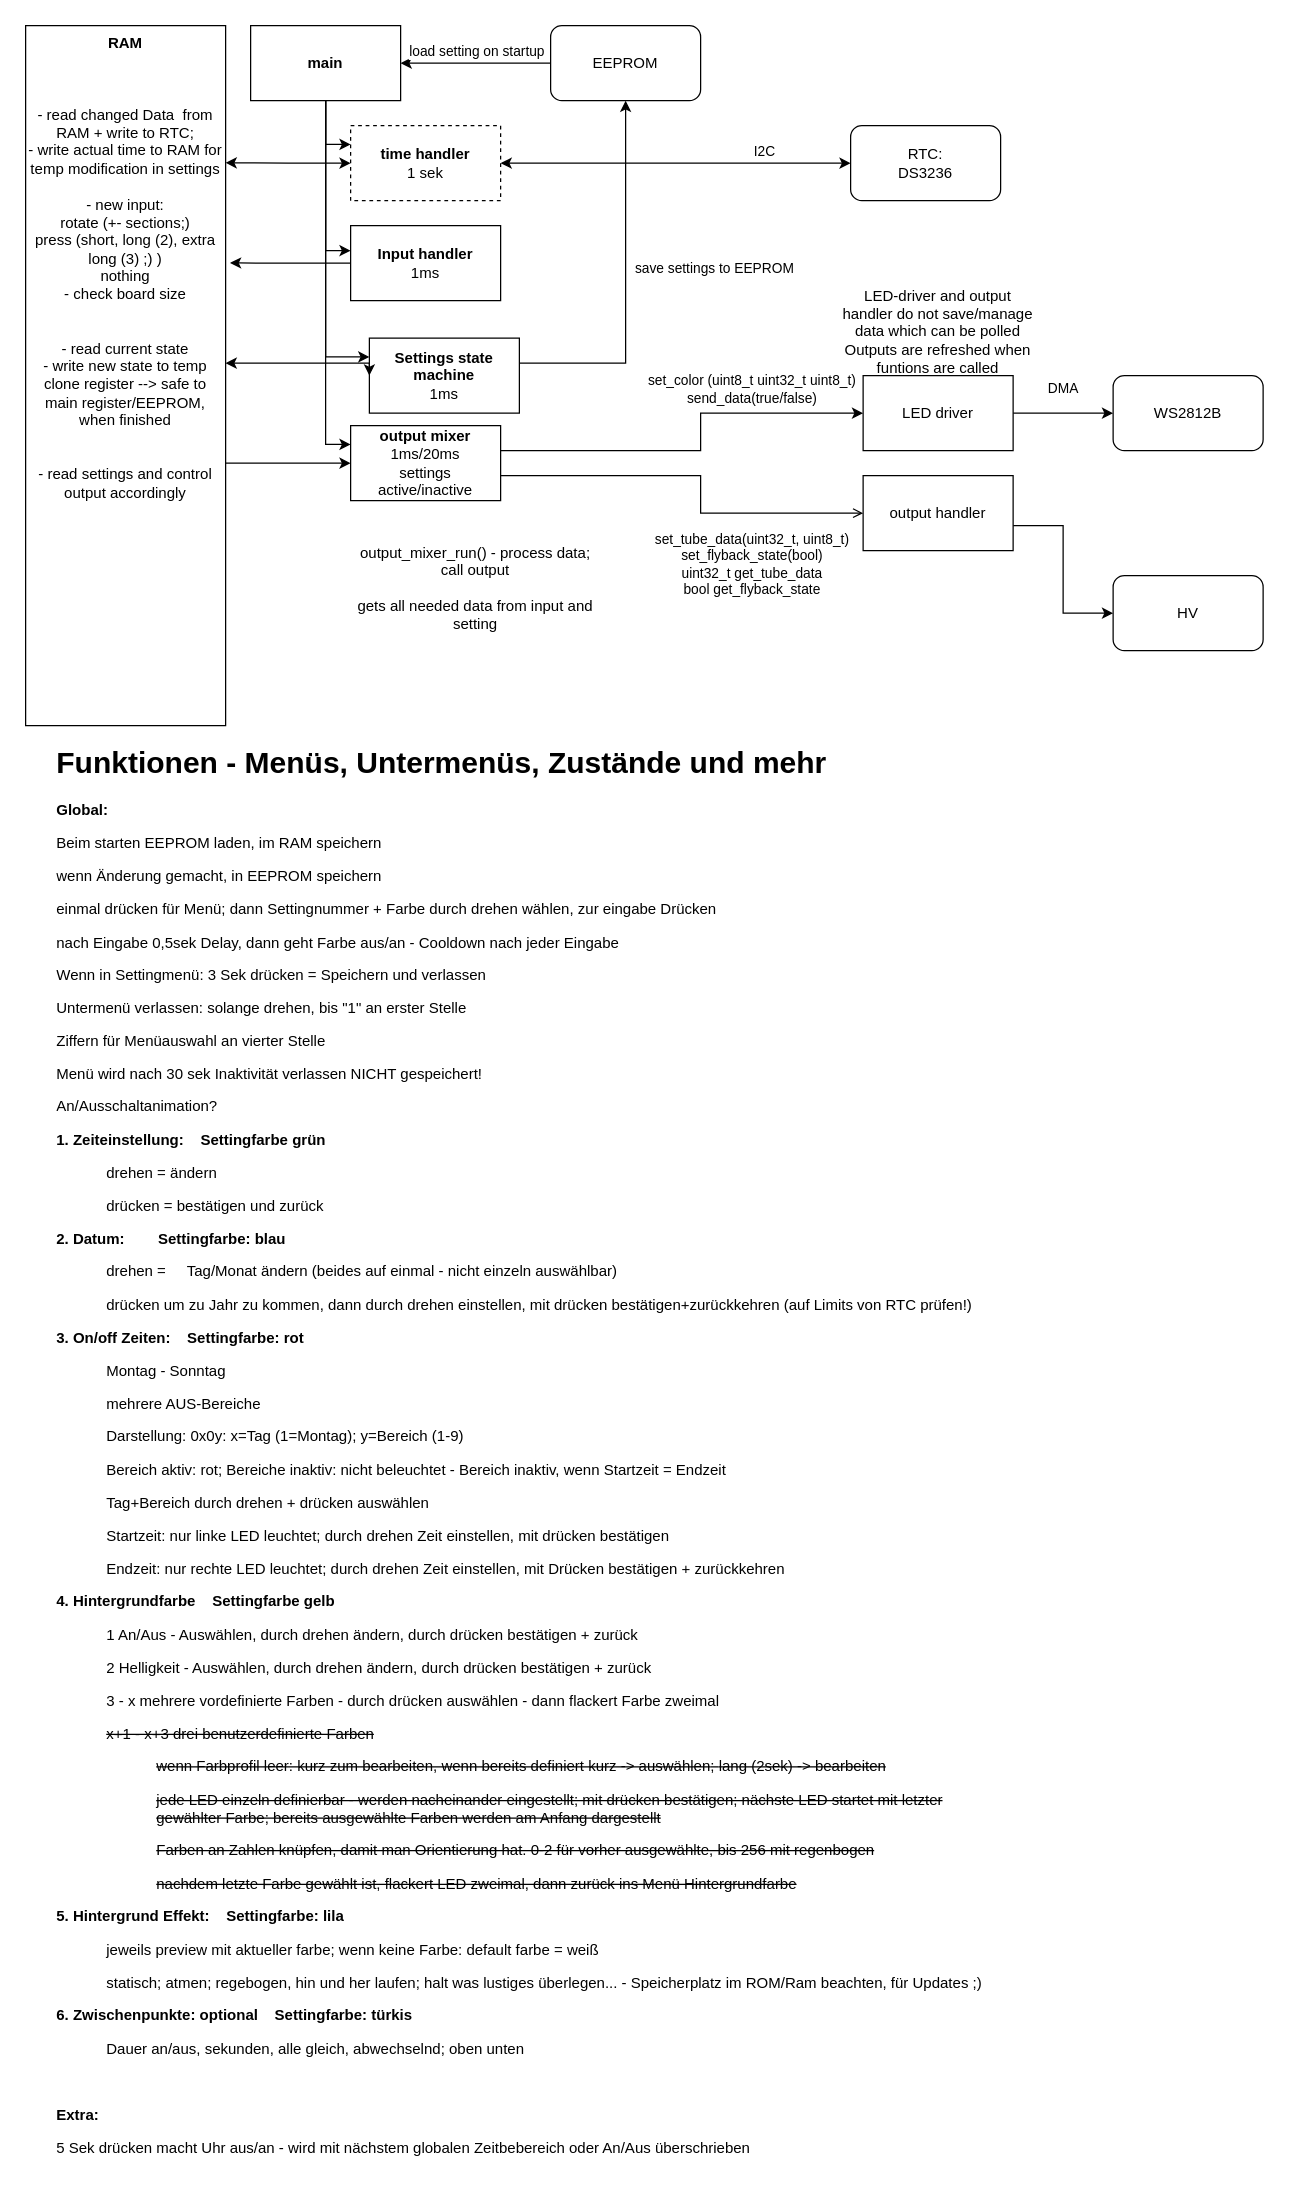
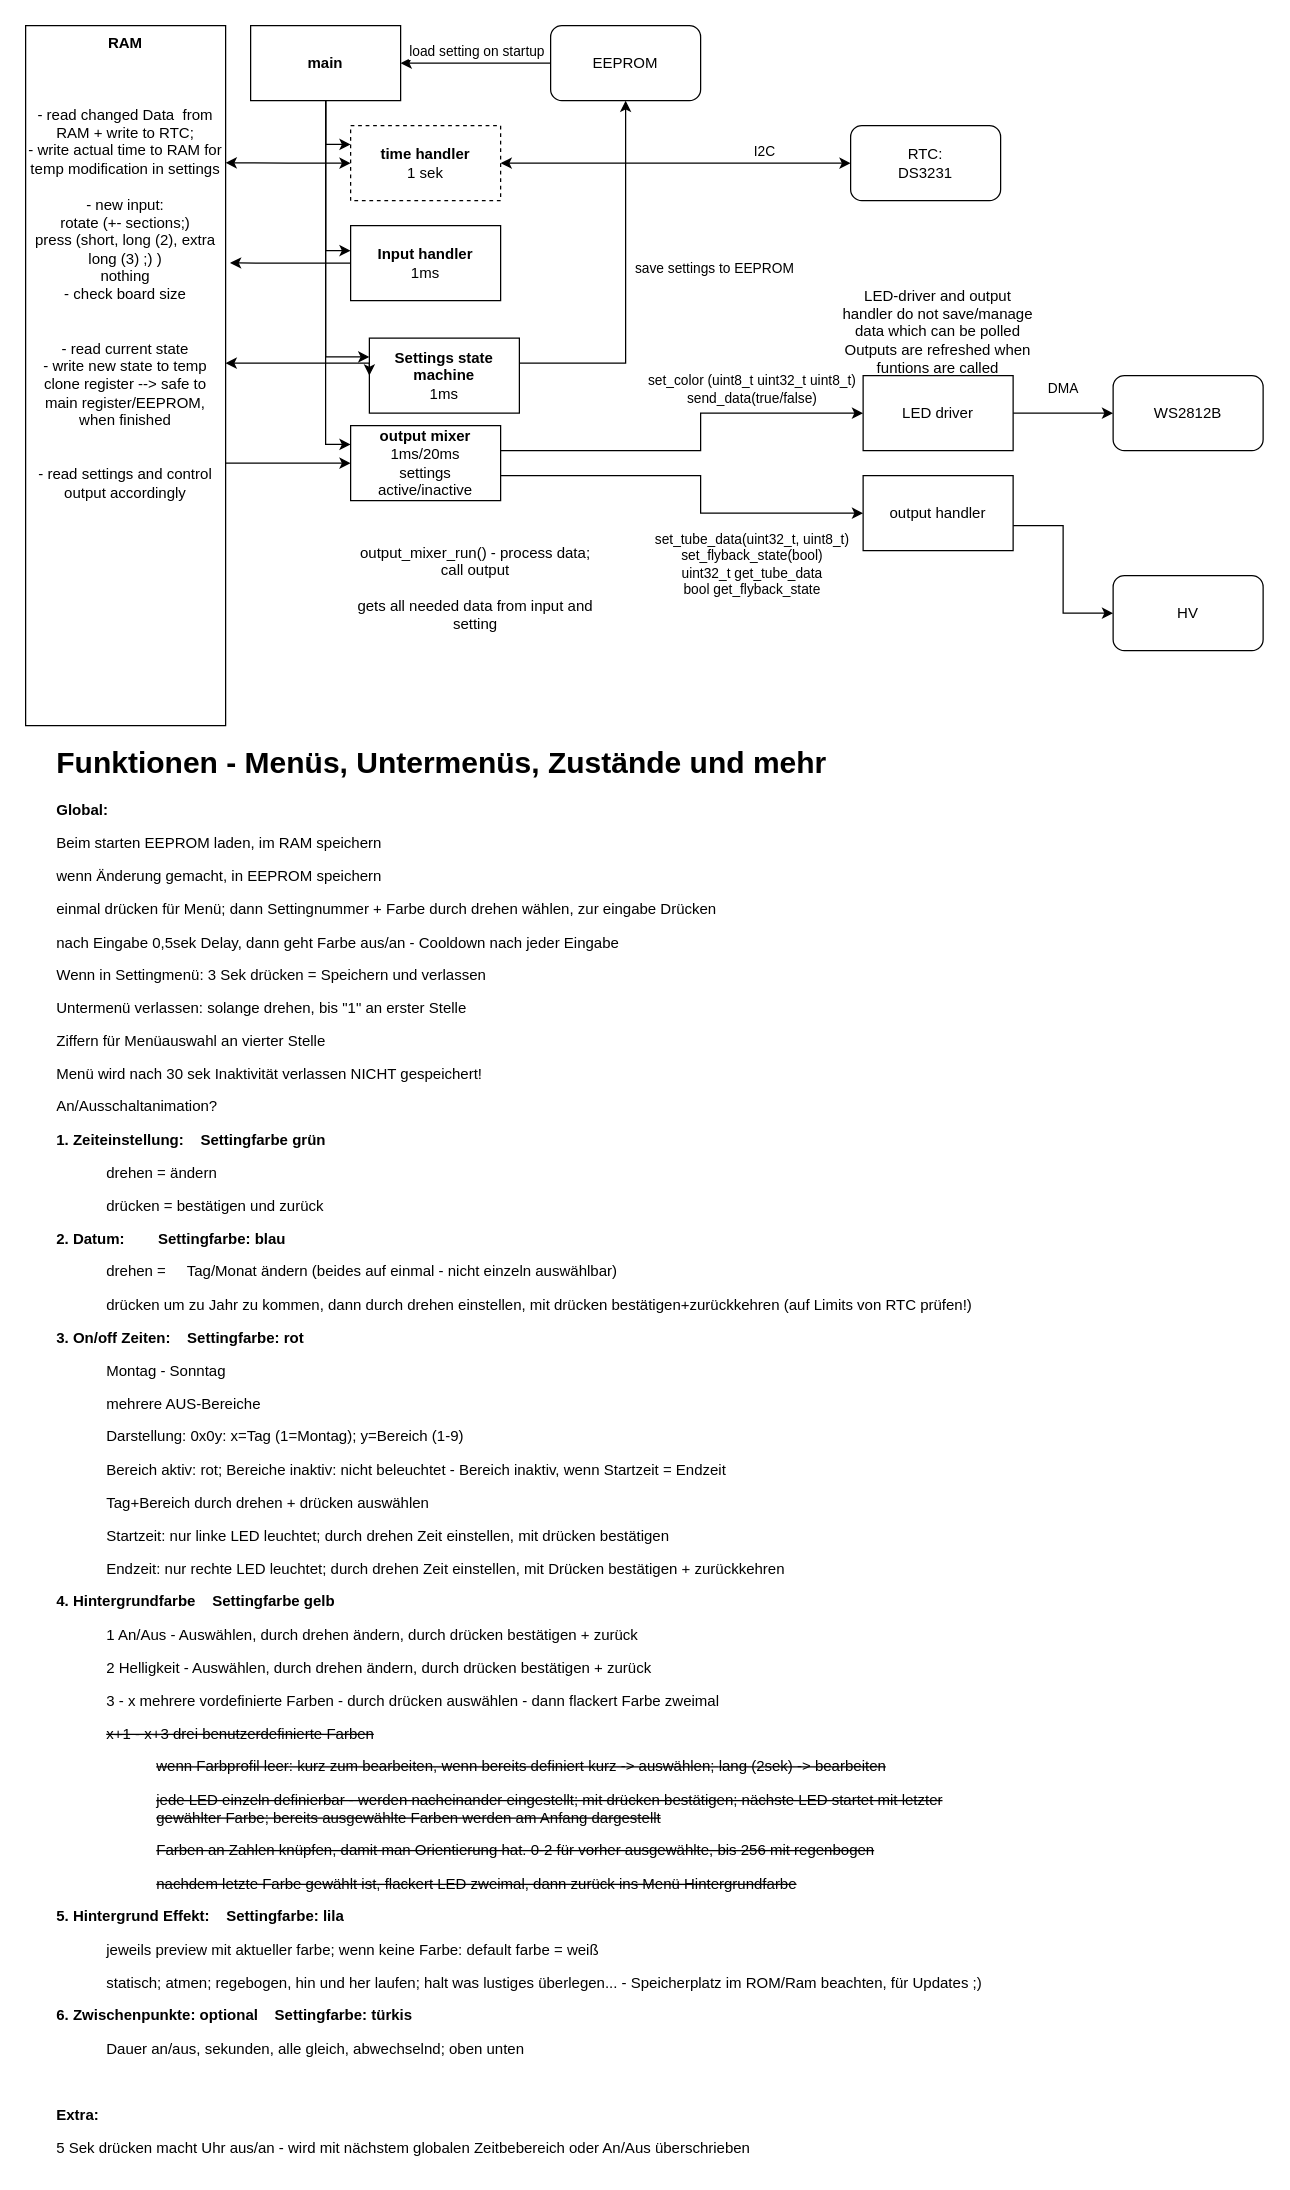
(926, 163) -> (926, 163)
(855, 513) -> (853, 513)
